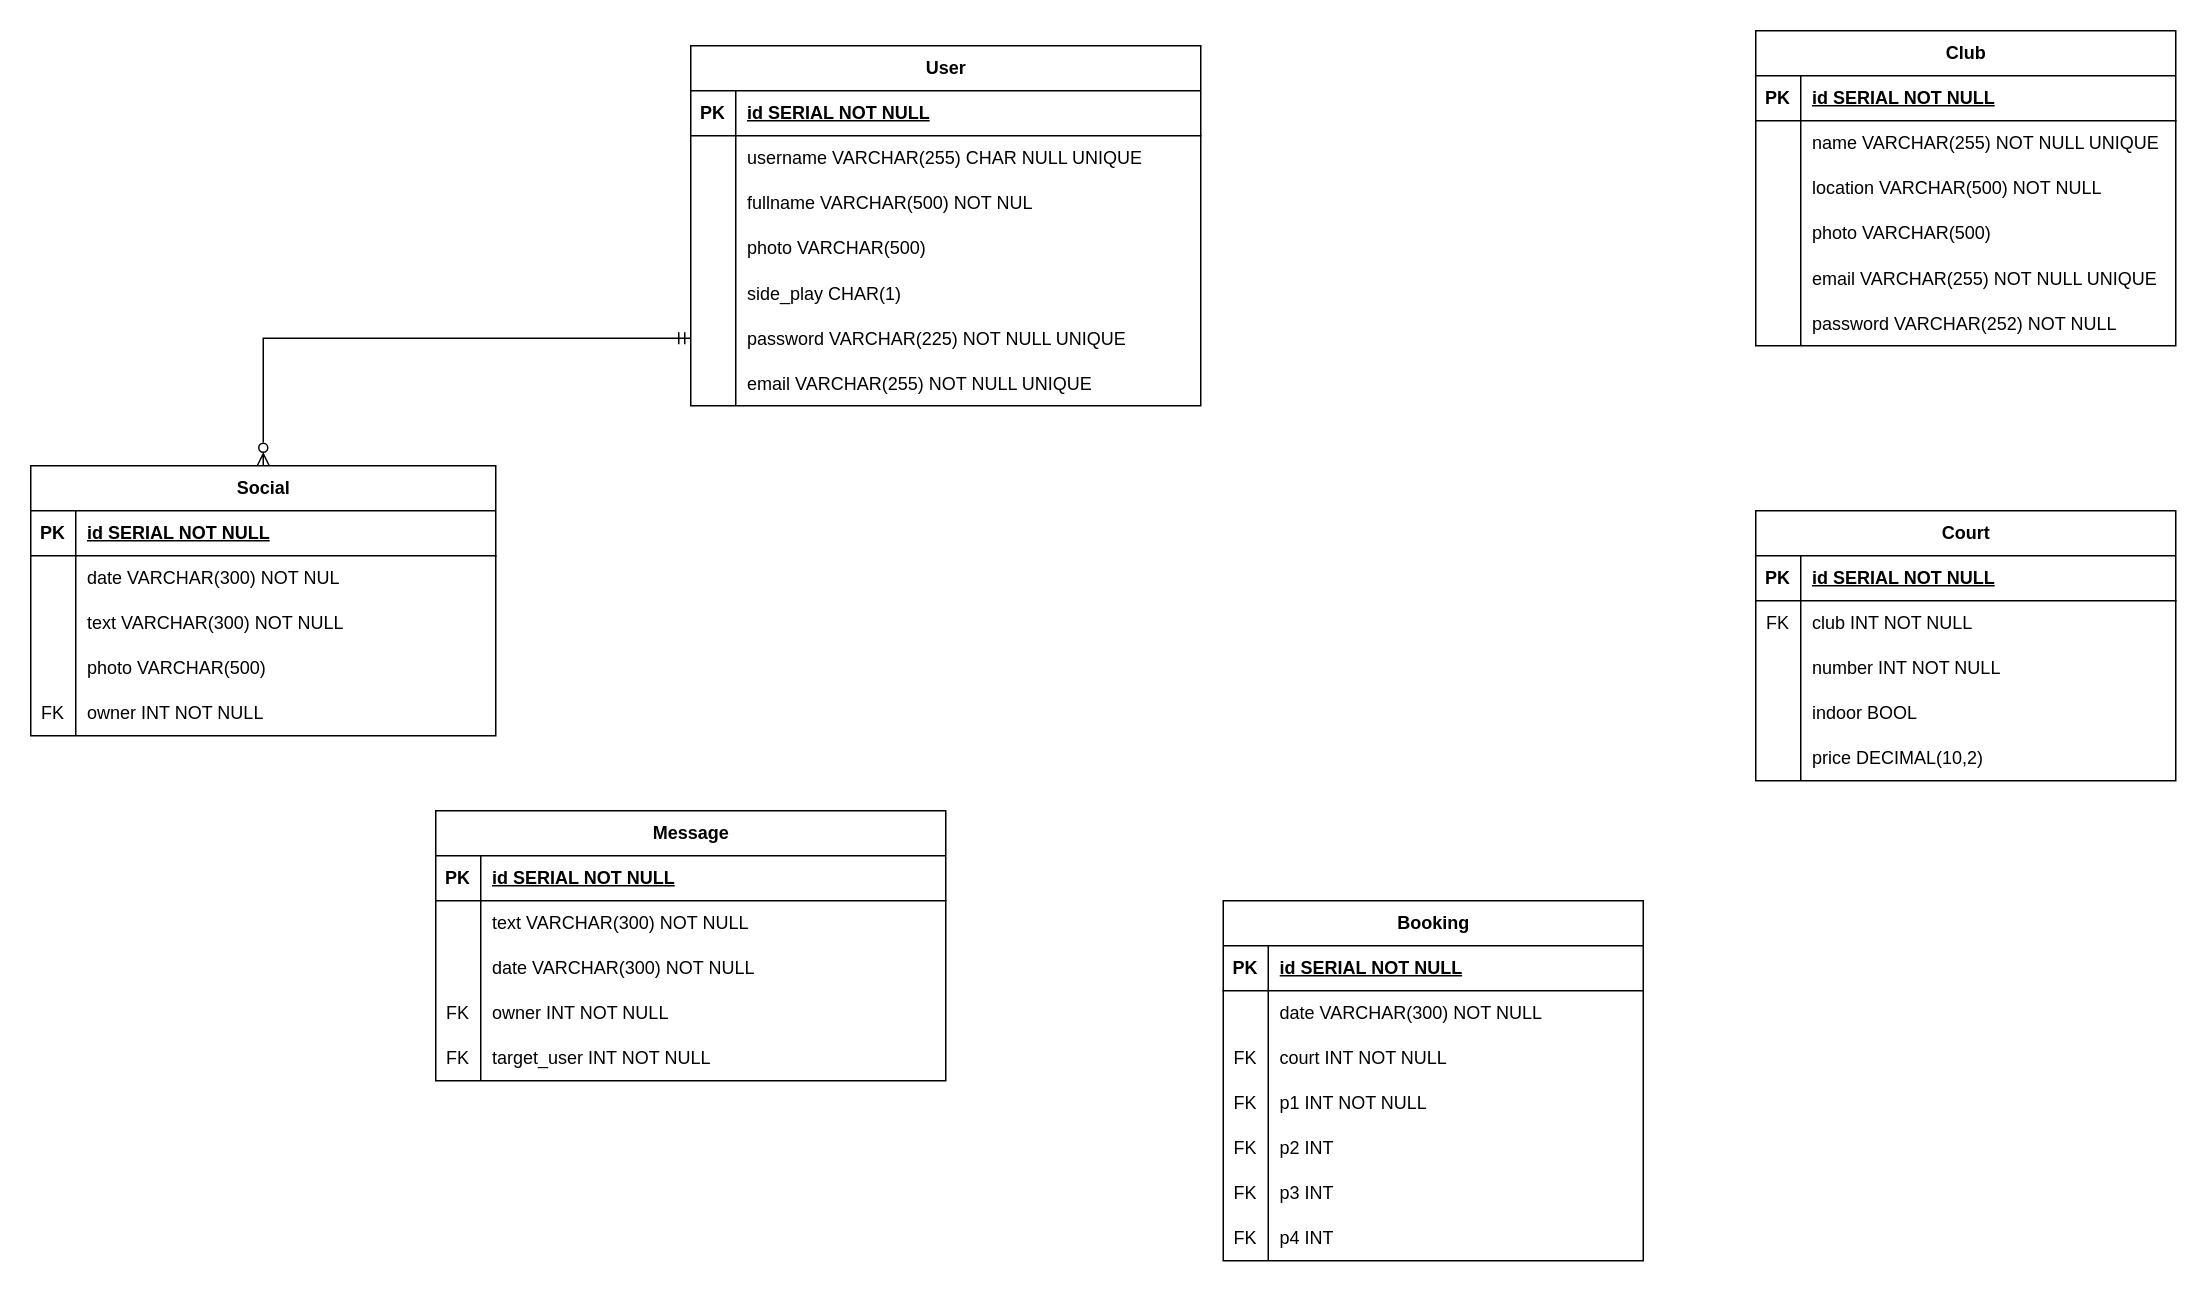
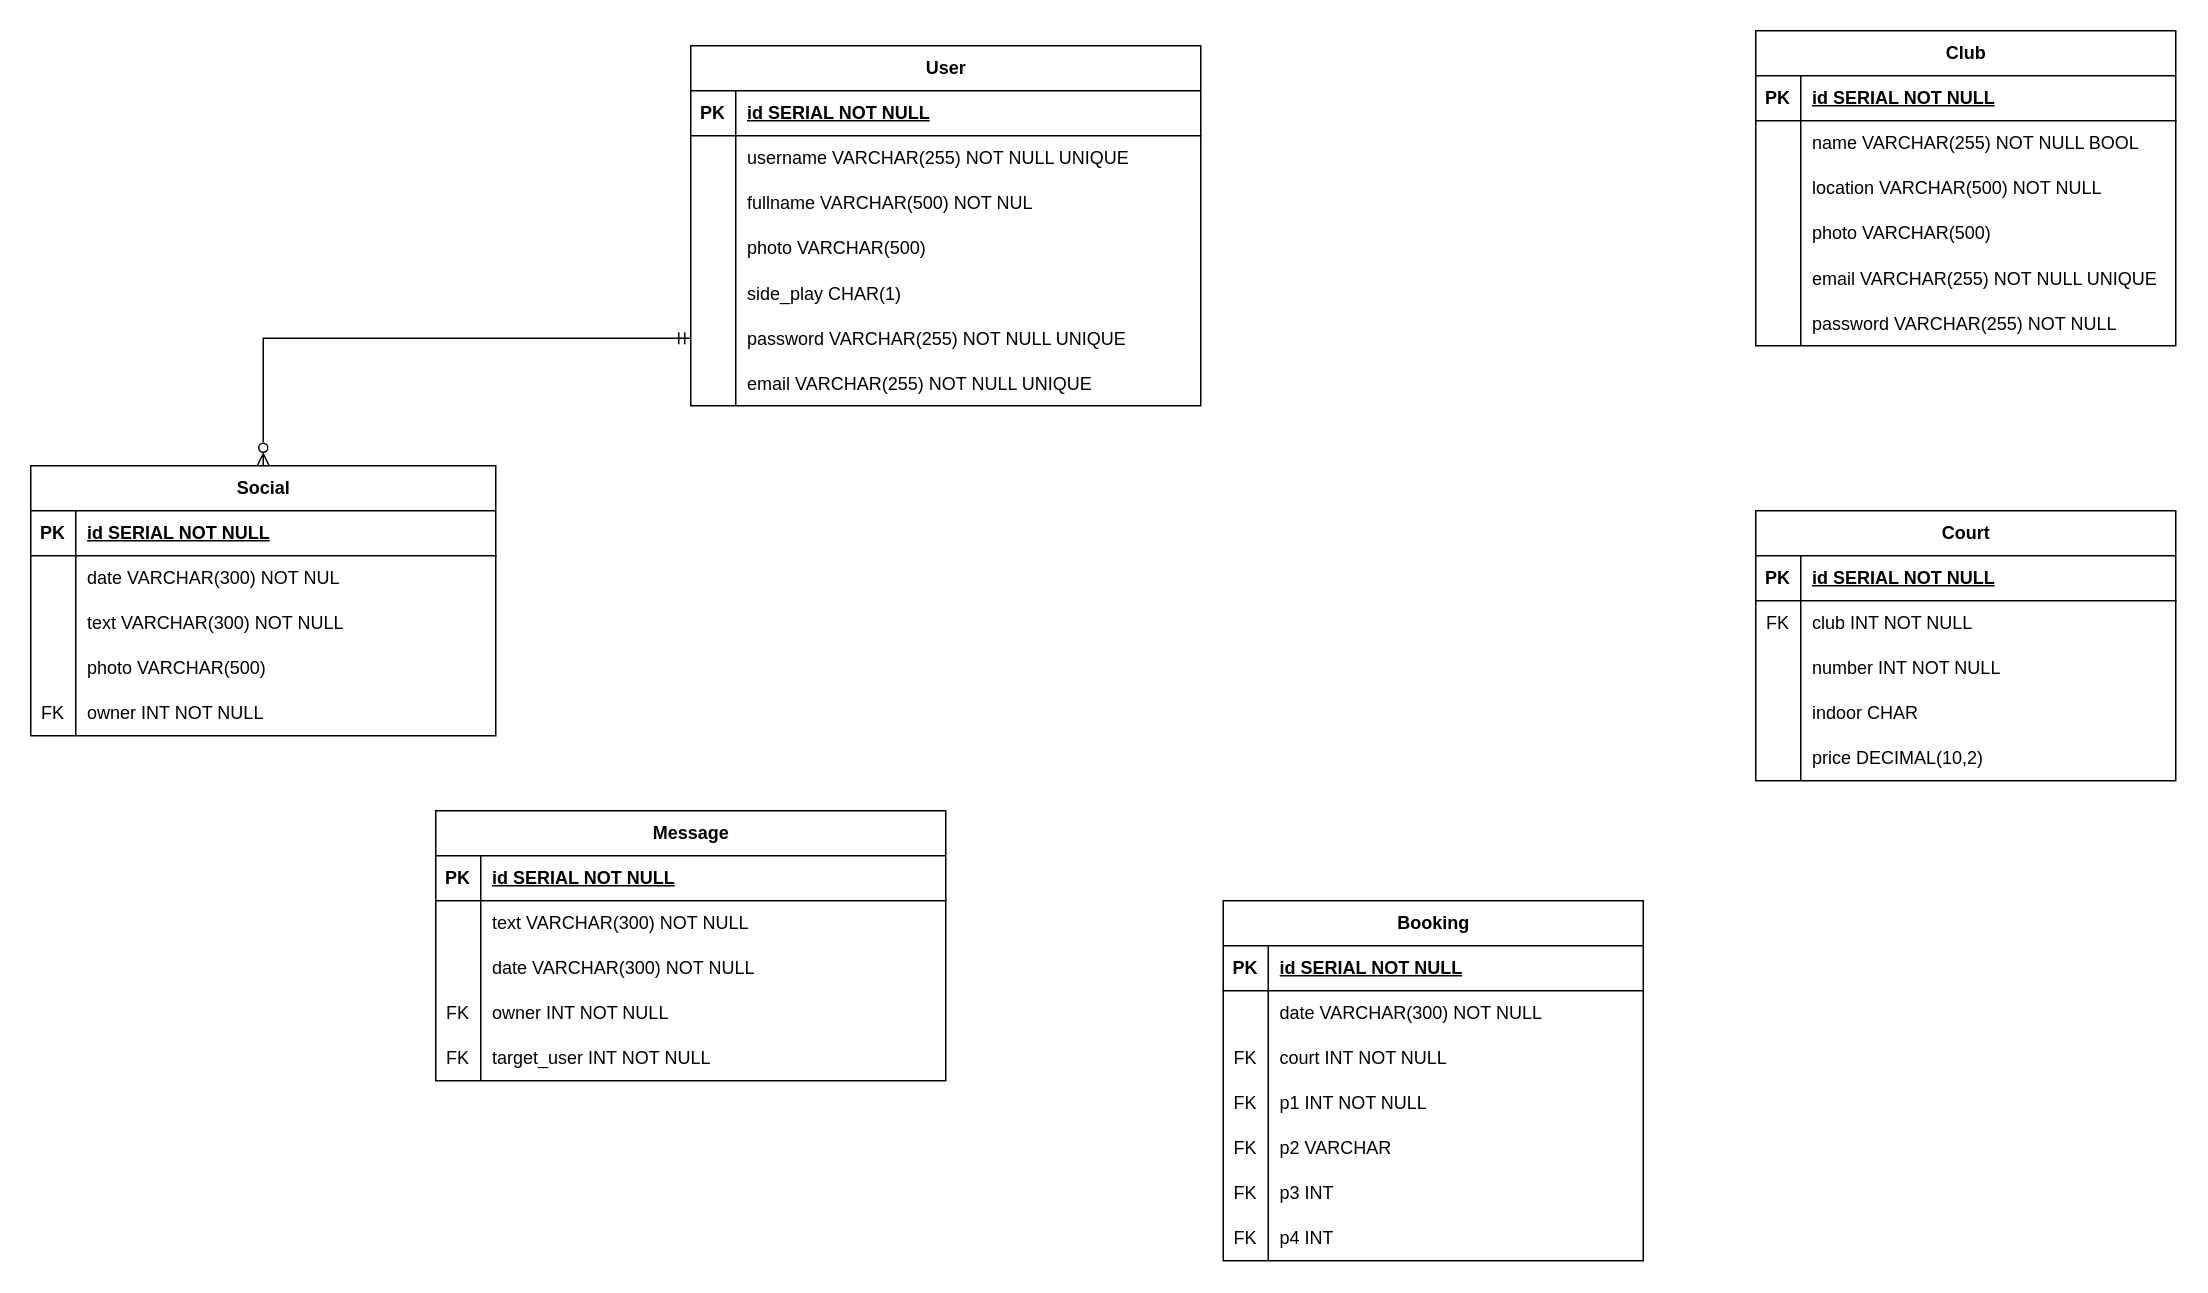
(1970, 143) -> (1960, 143)
(930, 158) -> (925, 158)
(1956, 324) -> (1956, 324)
(924, 339) -> (924, 339)
(1864, 713) -> (1864, 713)
(1308, 1148) -> (1328, 1148)
